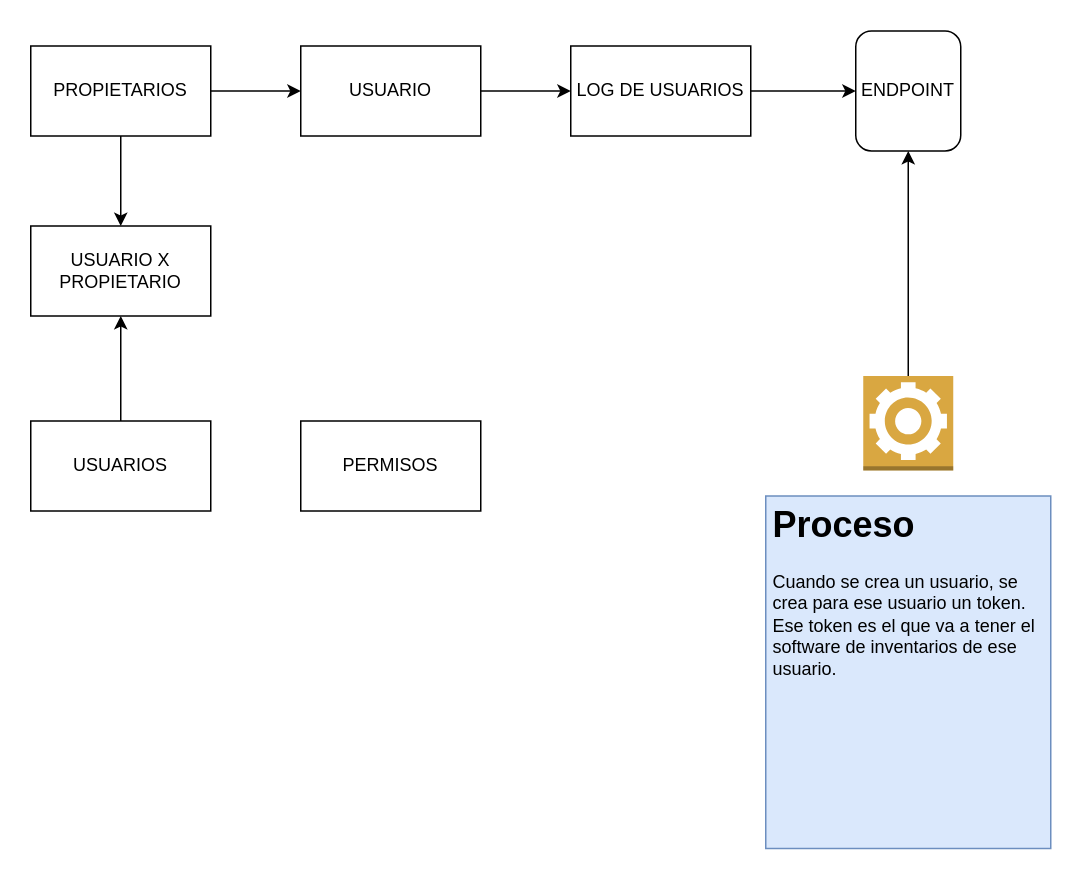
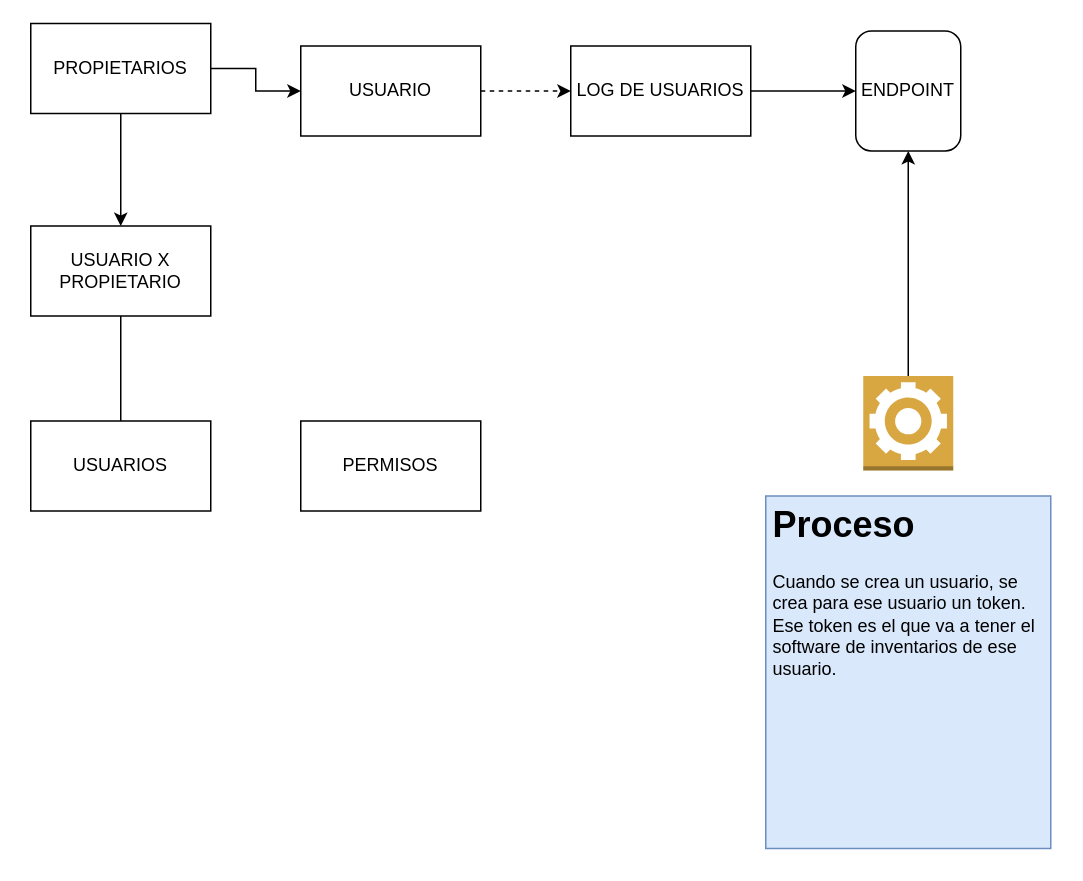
(121, 91) -> (121, 68)
(522, 91) -> (522, 91)
(121, 327) -> (121, 323)
